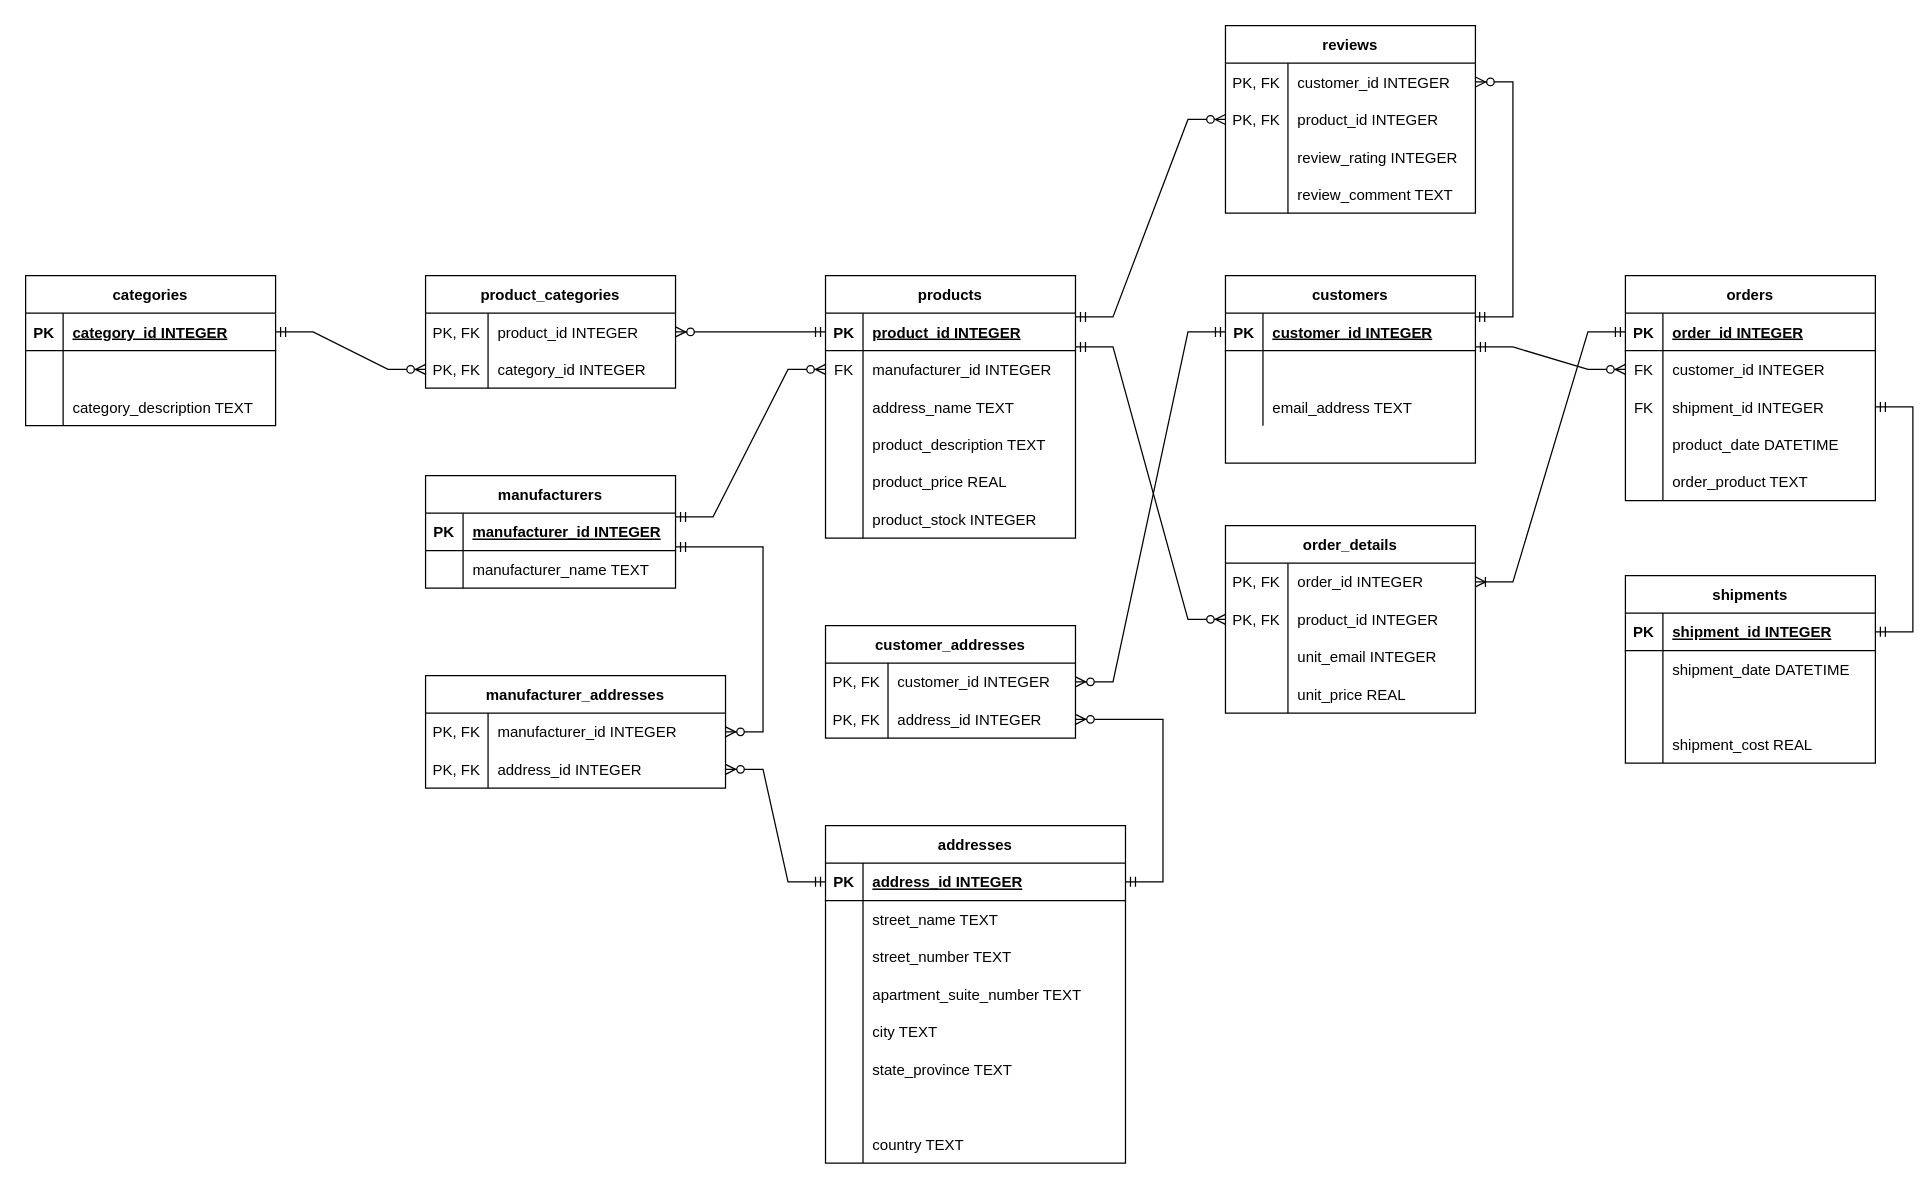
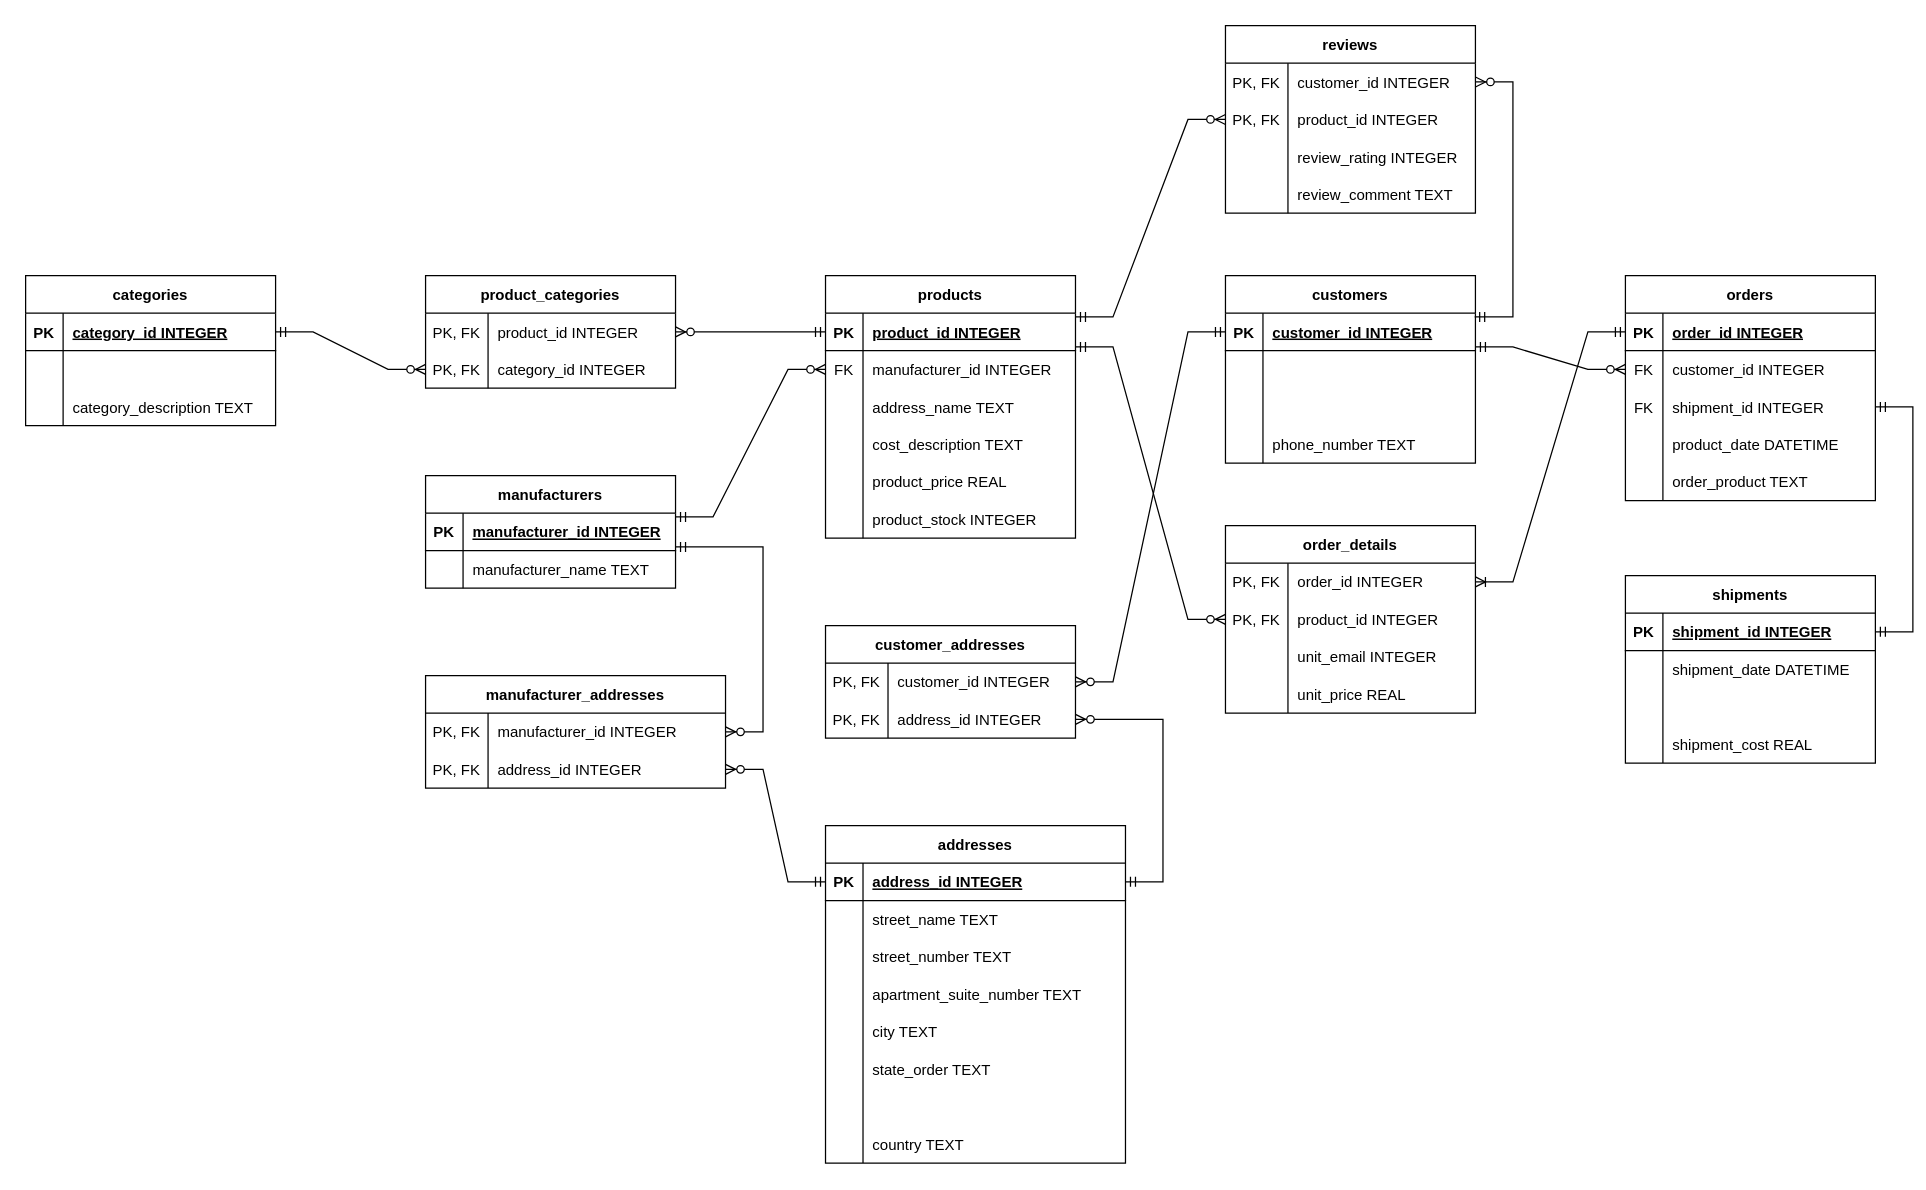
(1369, 407) -> none
none -> (1369, 444)
(967, 445) -> (955, 445)
(948, 1070) -> (938, 1070)
